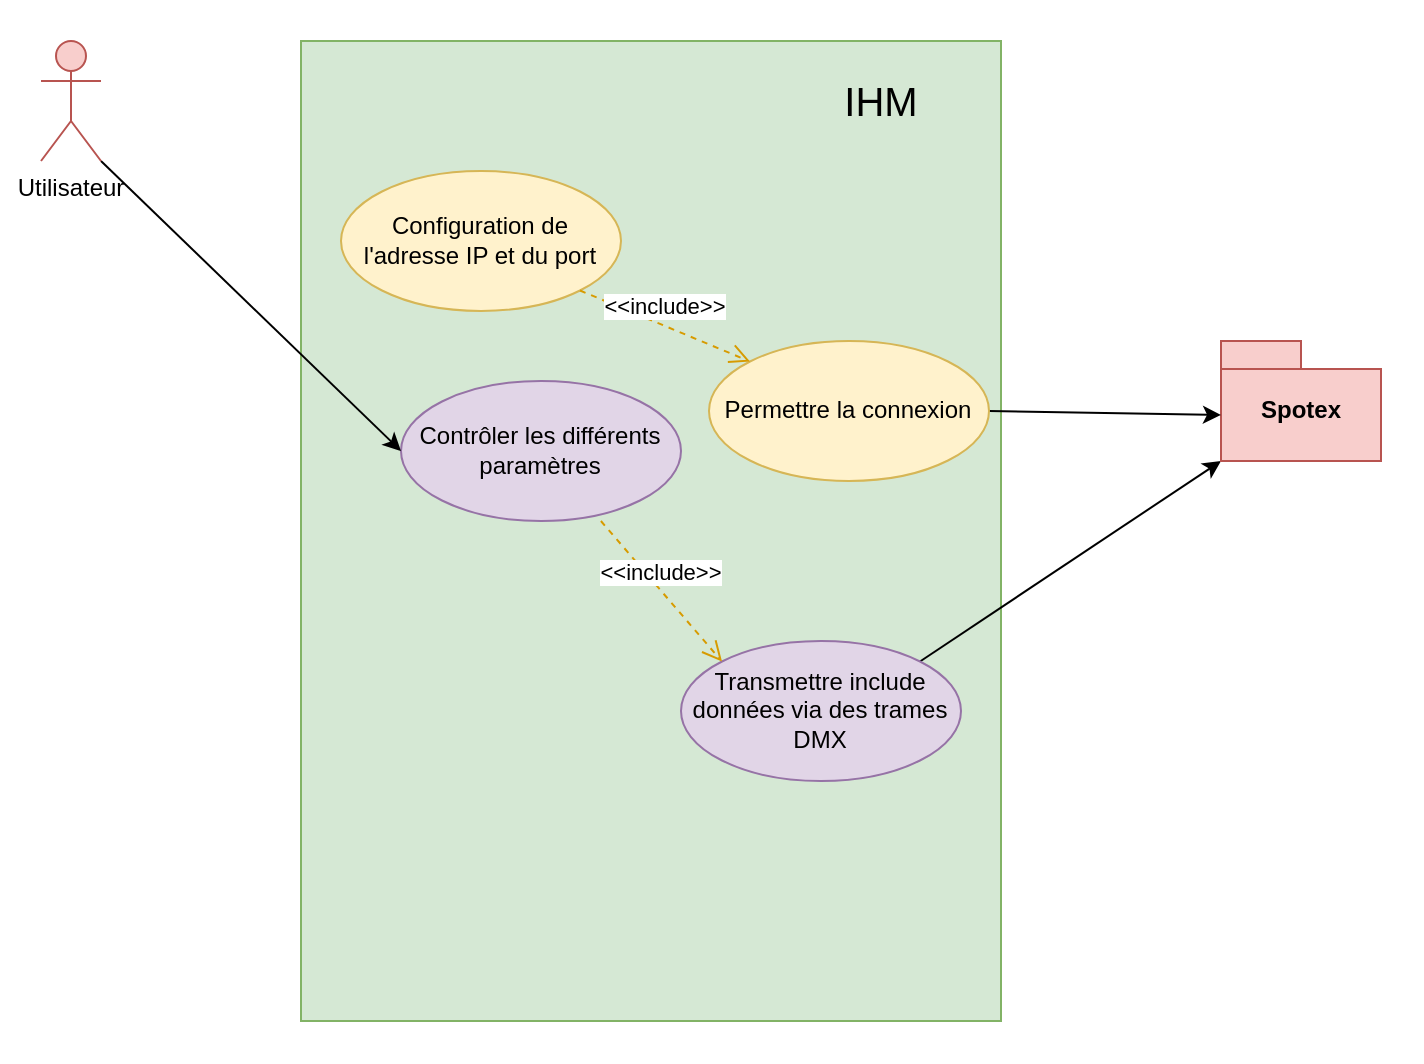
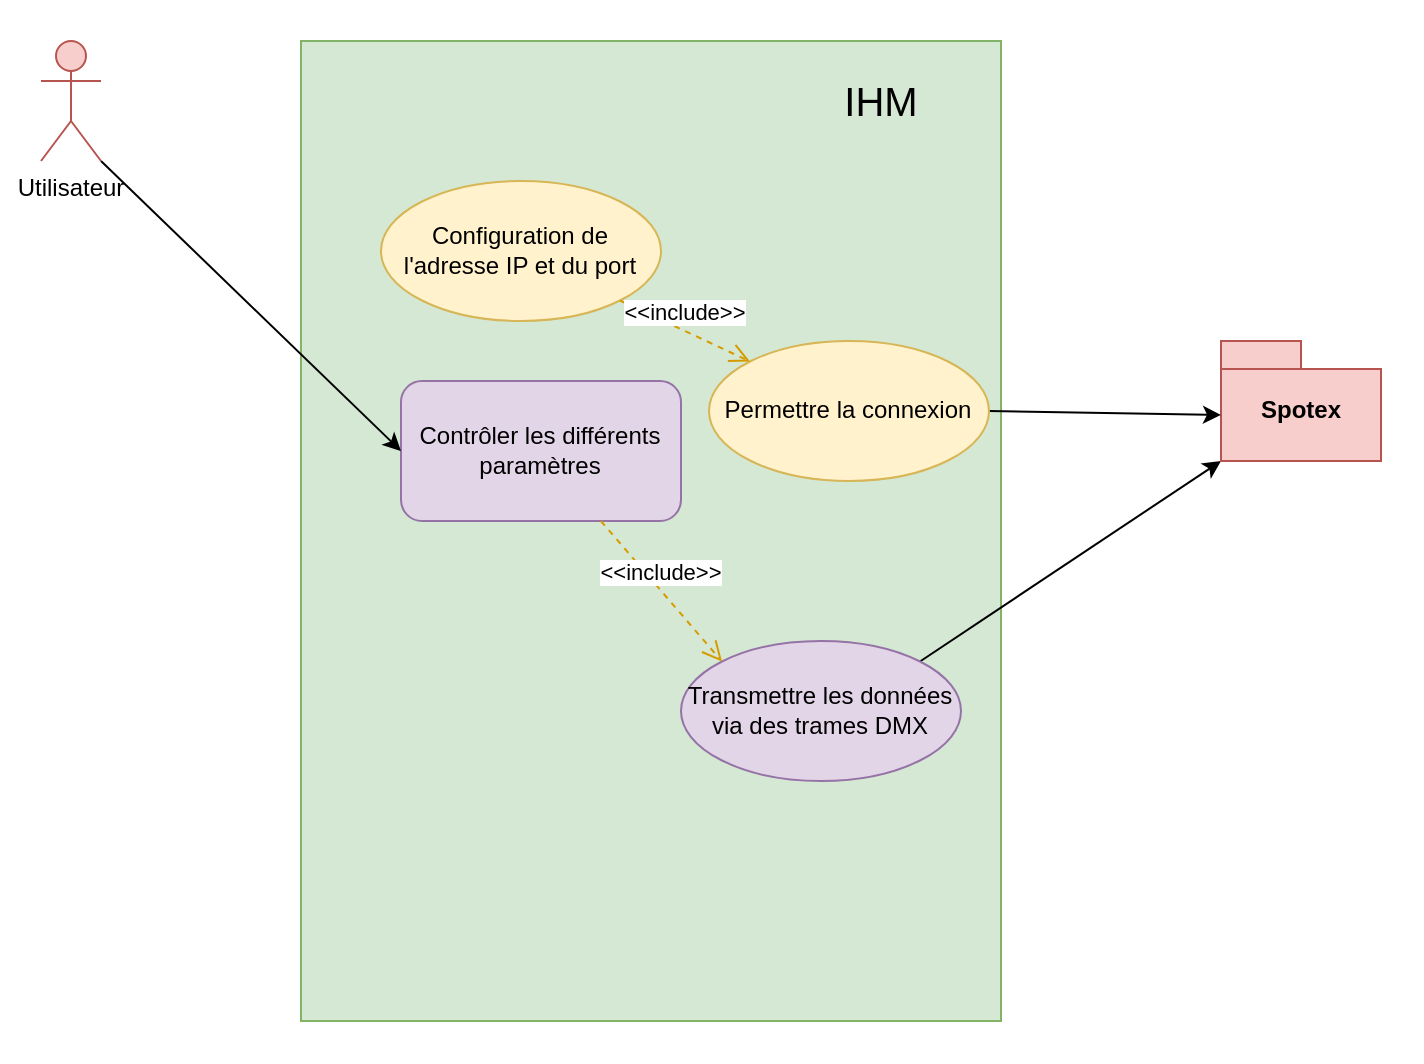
(481, 241) -> (521, 251)
(541, 451) -> (541, 451)
(821, 711) -> (821, 711)
